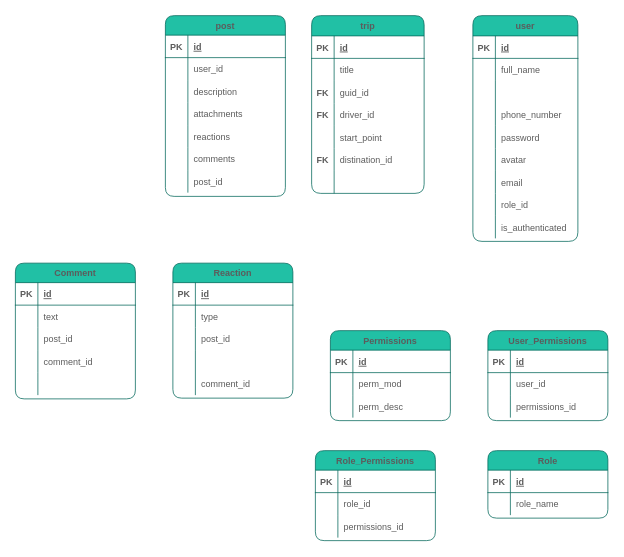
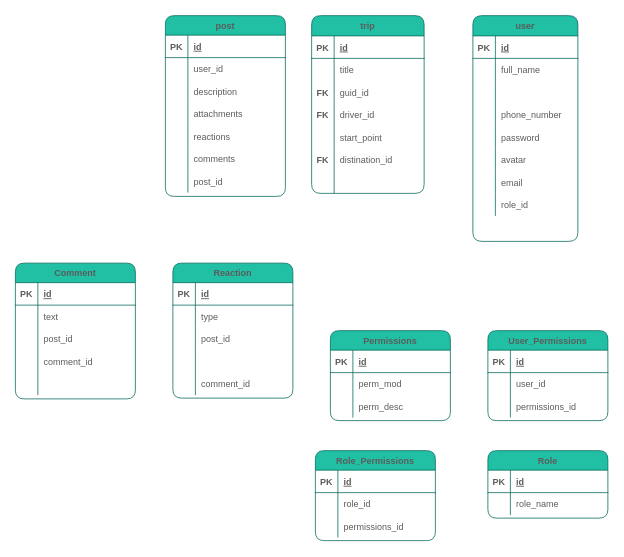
(537, 227) -> none
